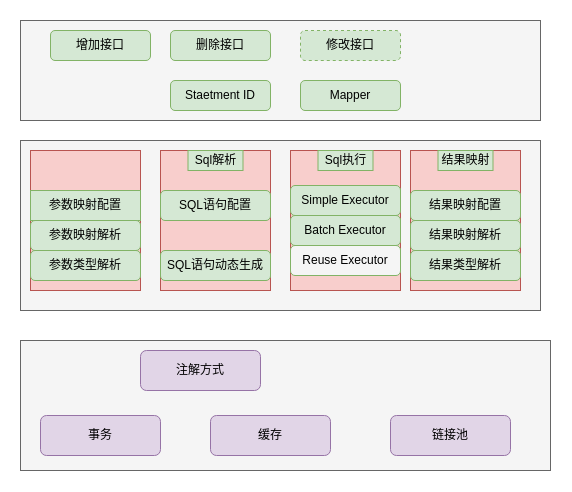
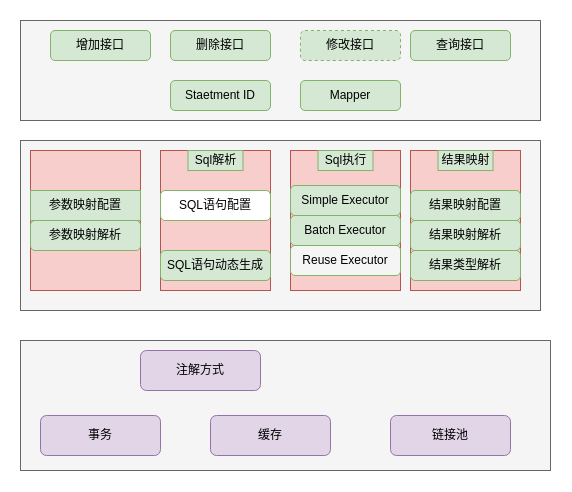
none -> (461, 46)
(216, 206) -> (216, 206)
(86, 266) -> none
